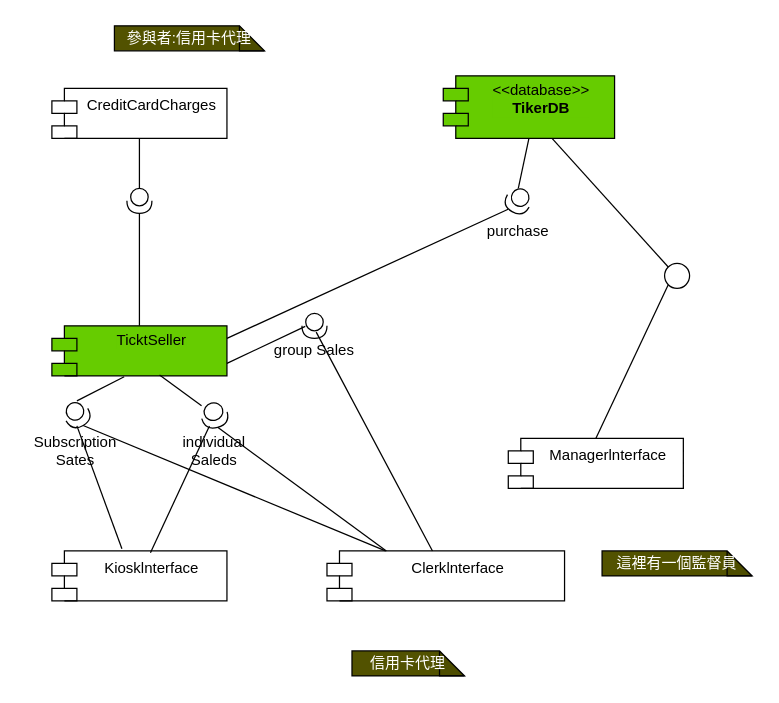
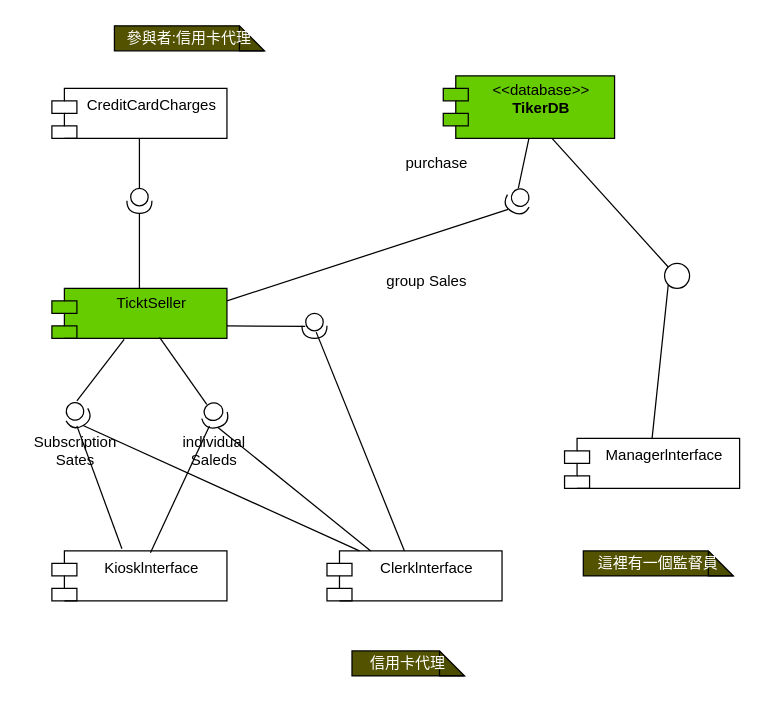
(518, 232) -> (437, 163)
(139, 351) -> (139, 313)
(314, 351) -> (427, 282)
(596, 463) -> (652, 463)
(677, 563) -> (658, 563)
(446, 576) -> (414, 576)
